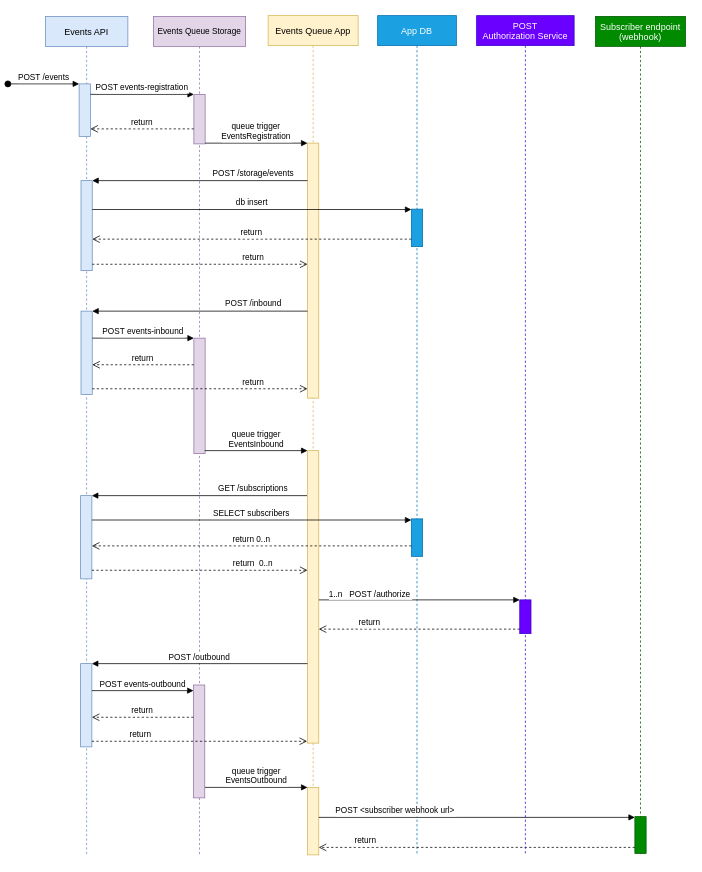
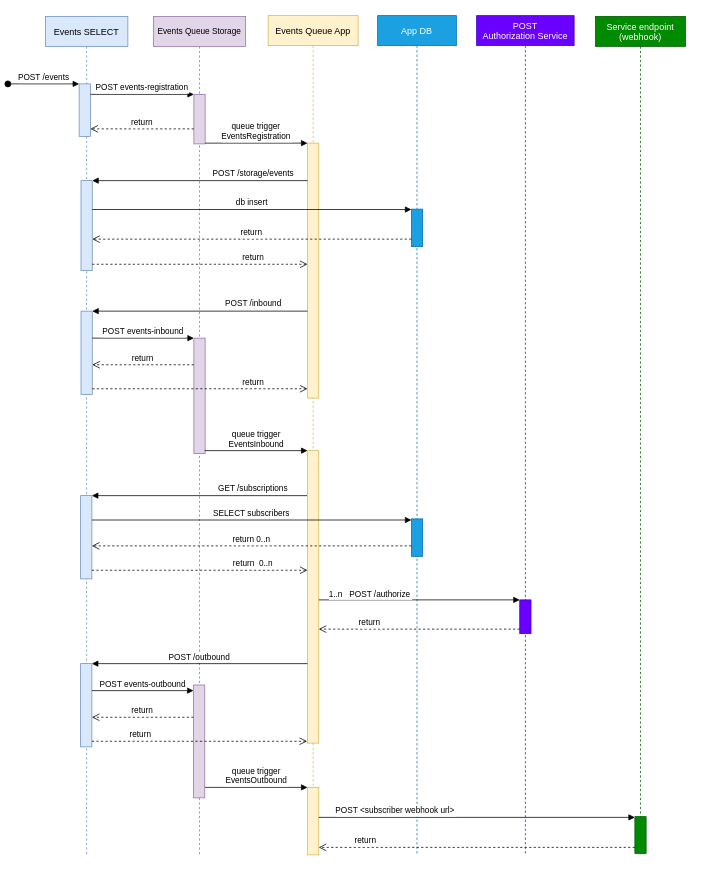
(640, 26) -> (640, 26)
(86, 32) -> (86, 32)
